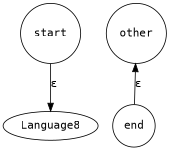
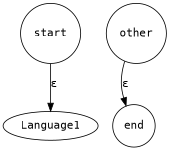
(135, 88) -> (121, 80)
(51, 126) -> (51, 126)
